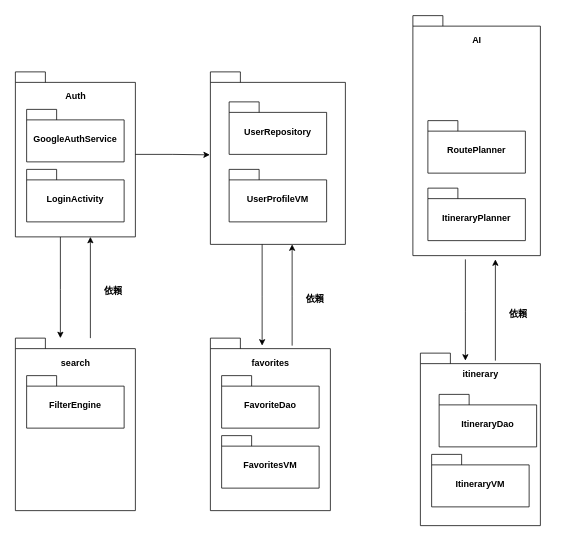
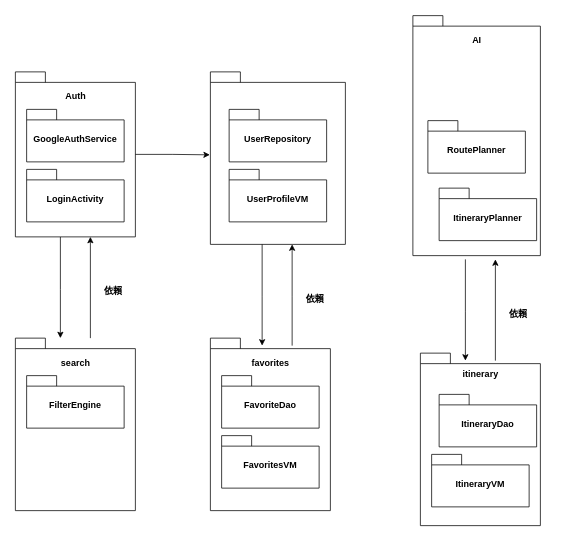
(278, 128) -> (278, 135)
(477, 214) -> (488, 214)
